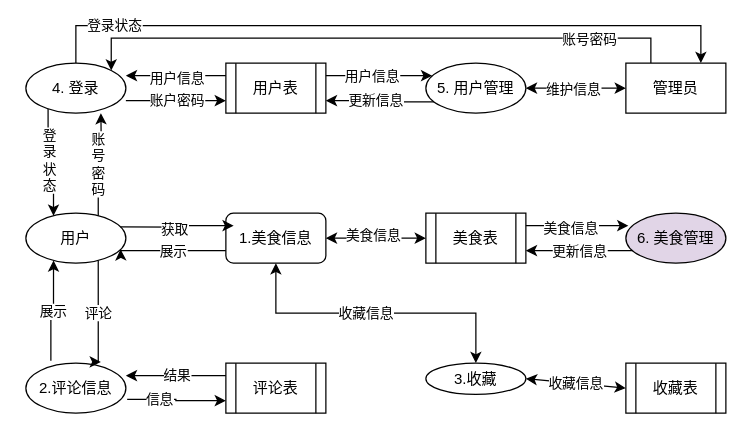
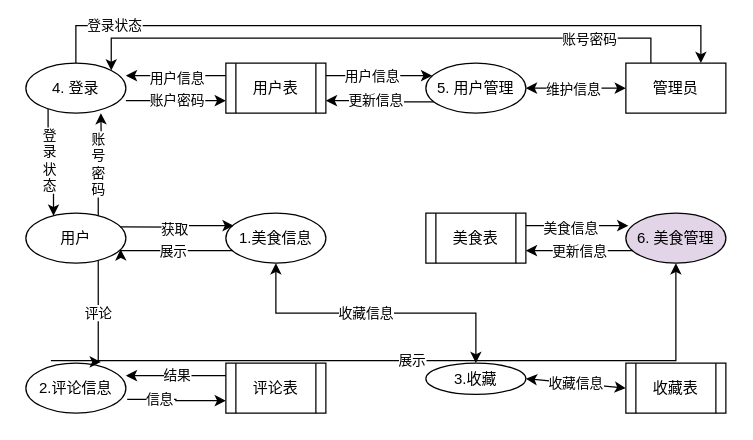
(276, 238) -> (276, 238)
(376, 238) -> none
(51, 314) -> (433, 361)
